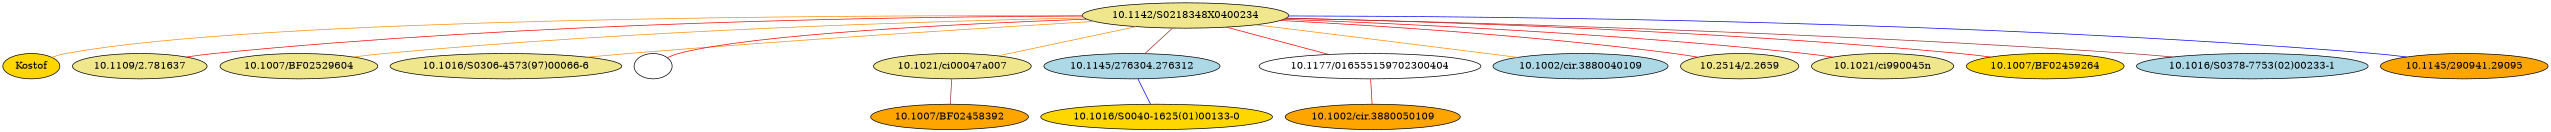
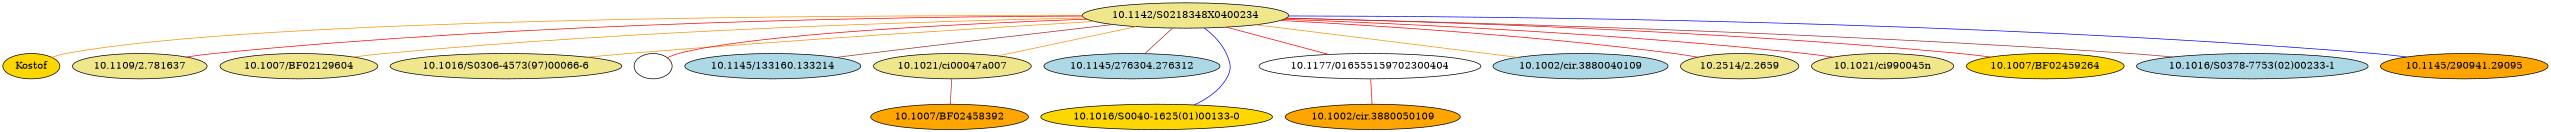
(299, 66) -> (299, 66)
none -> (773, 66)
(1144, 92) -> (1230, 70)
